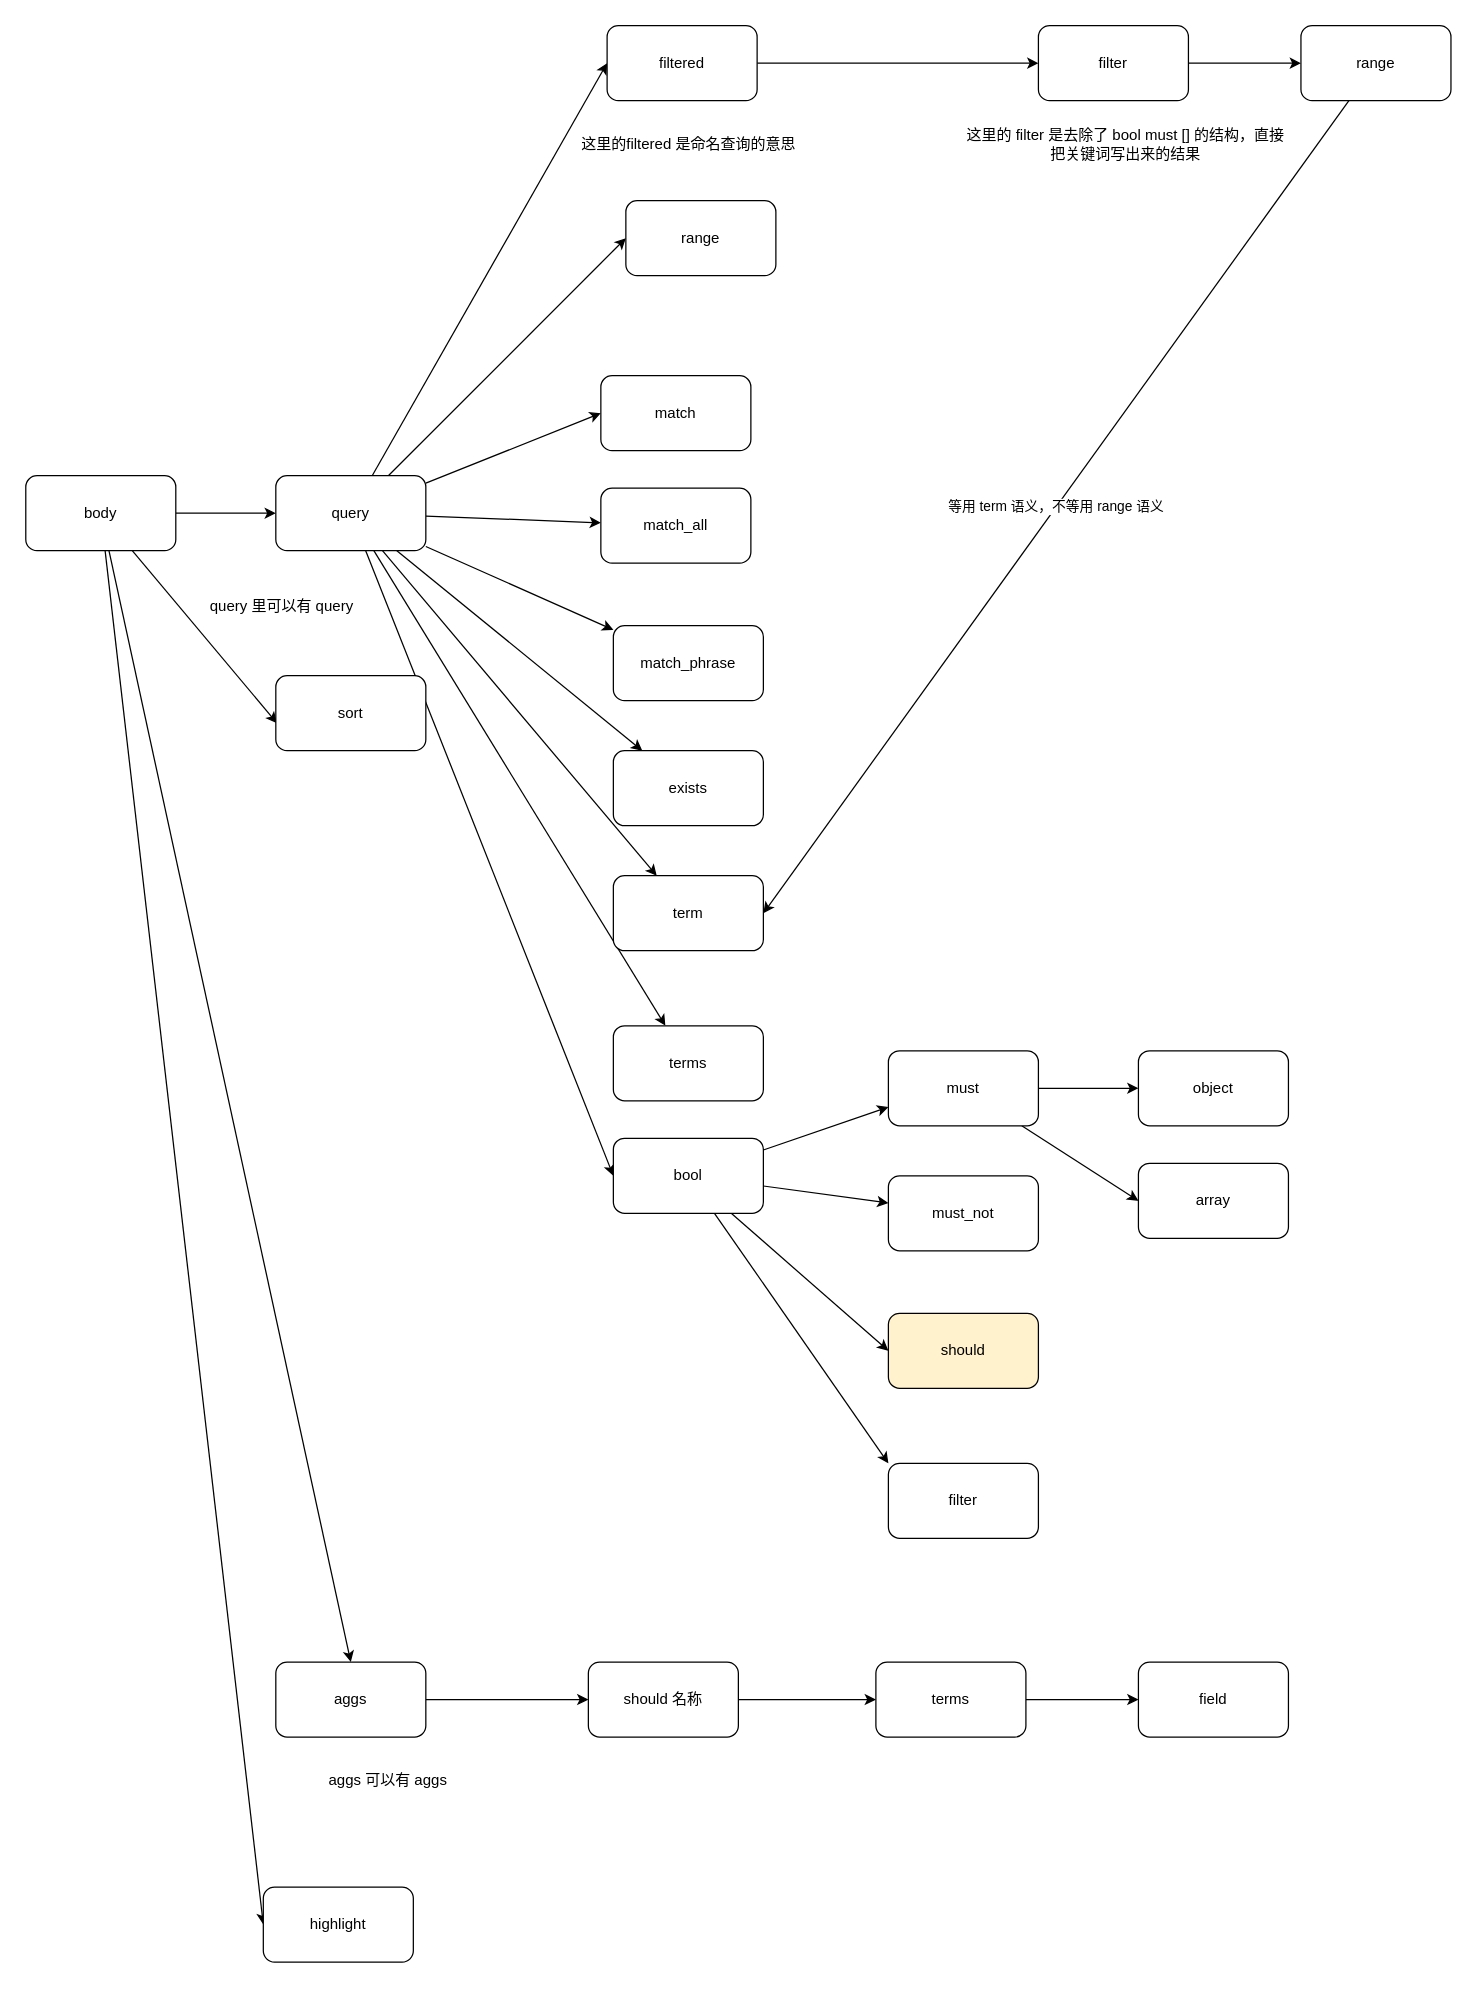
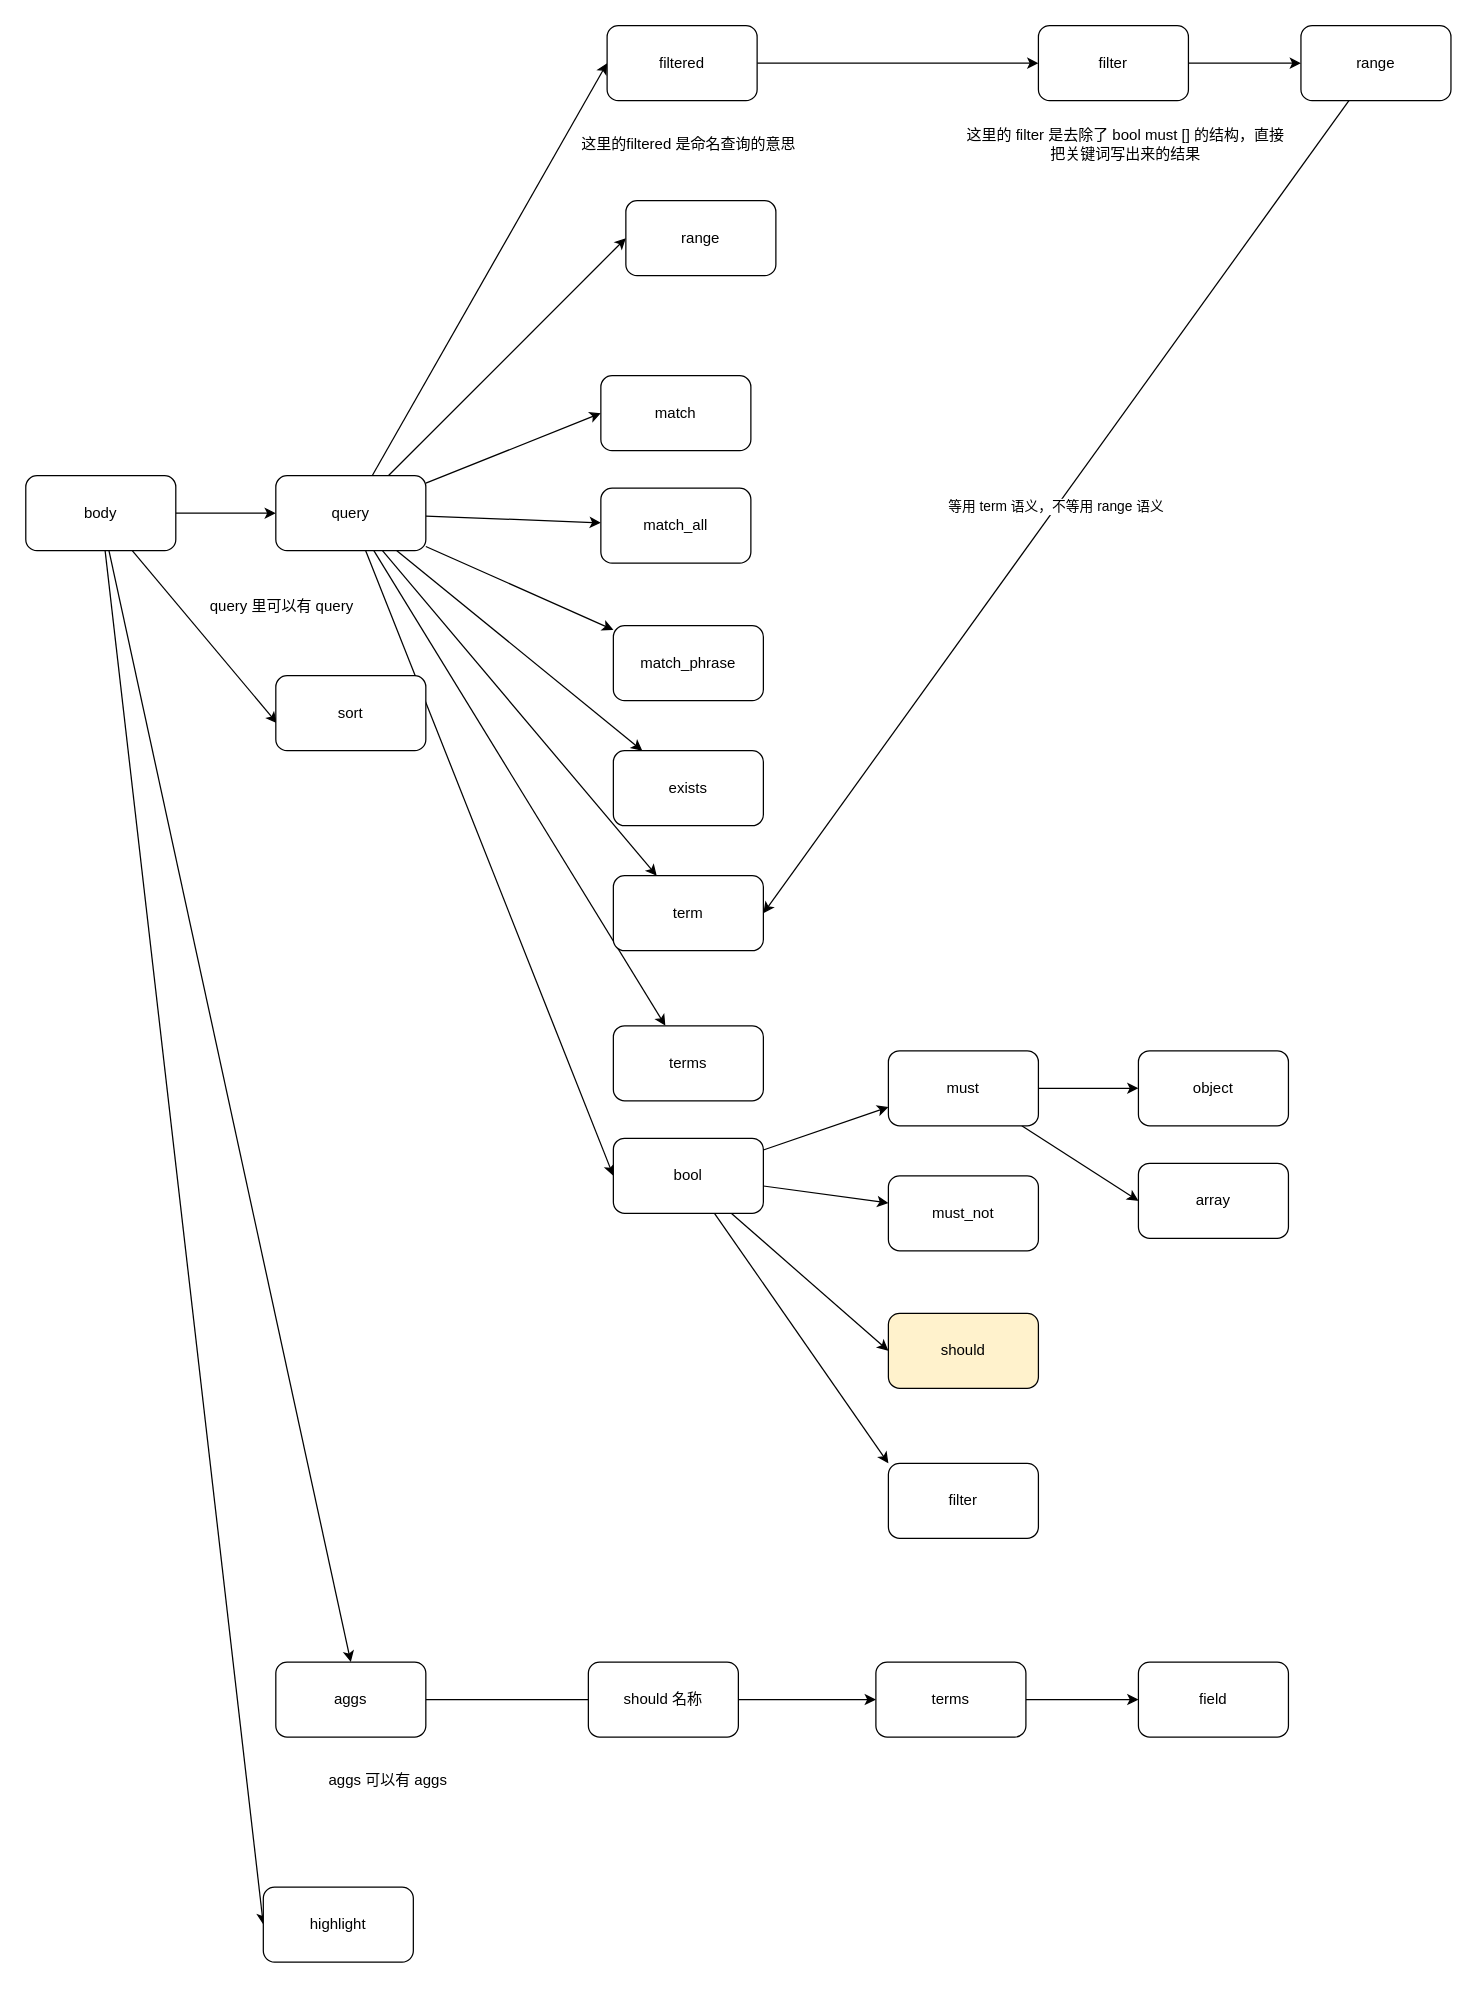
(578, 1699) -> (582, 1699)
